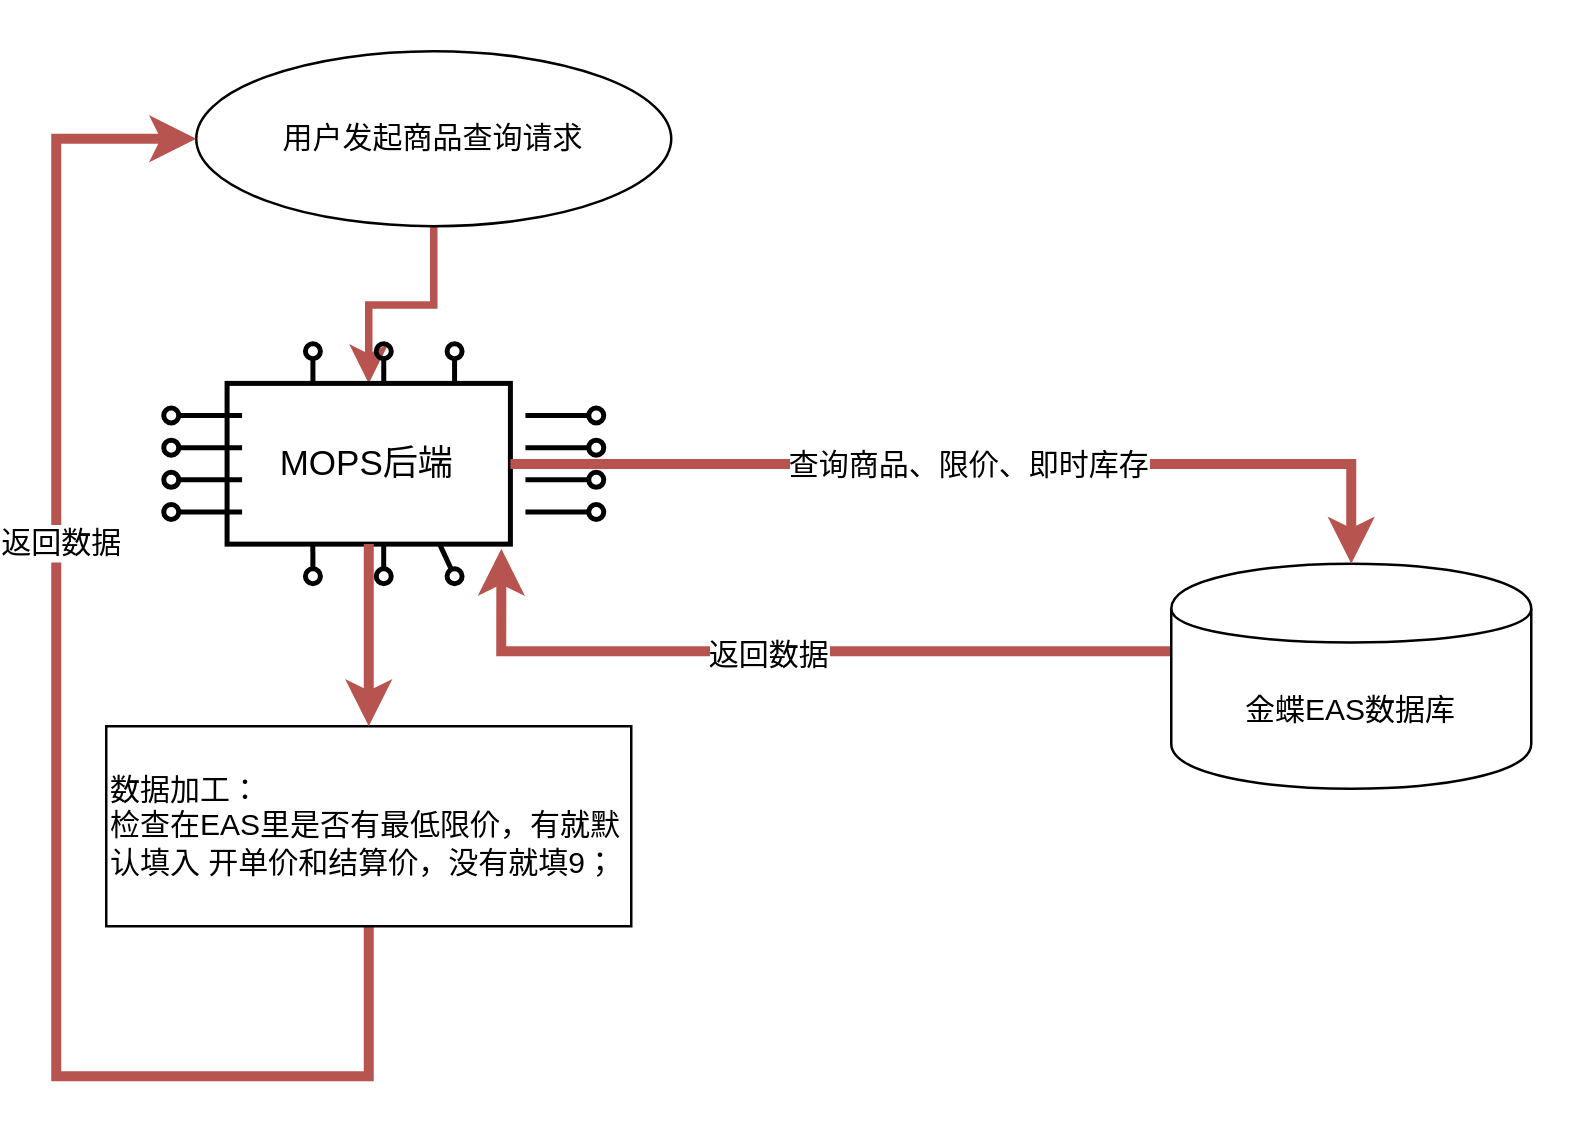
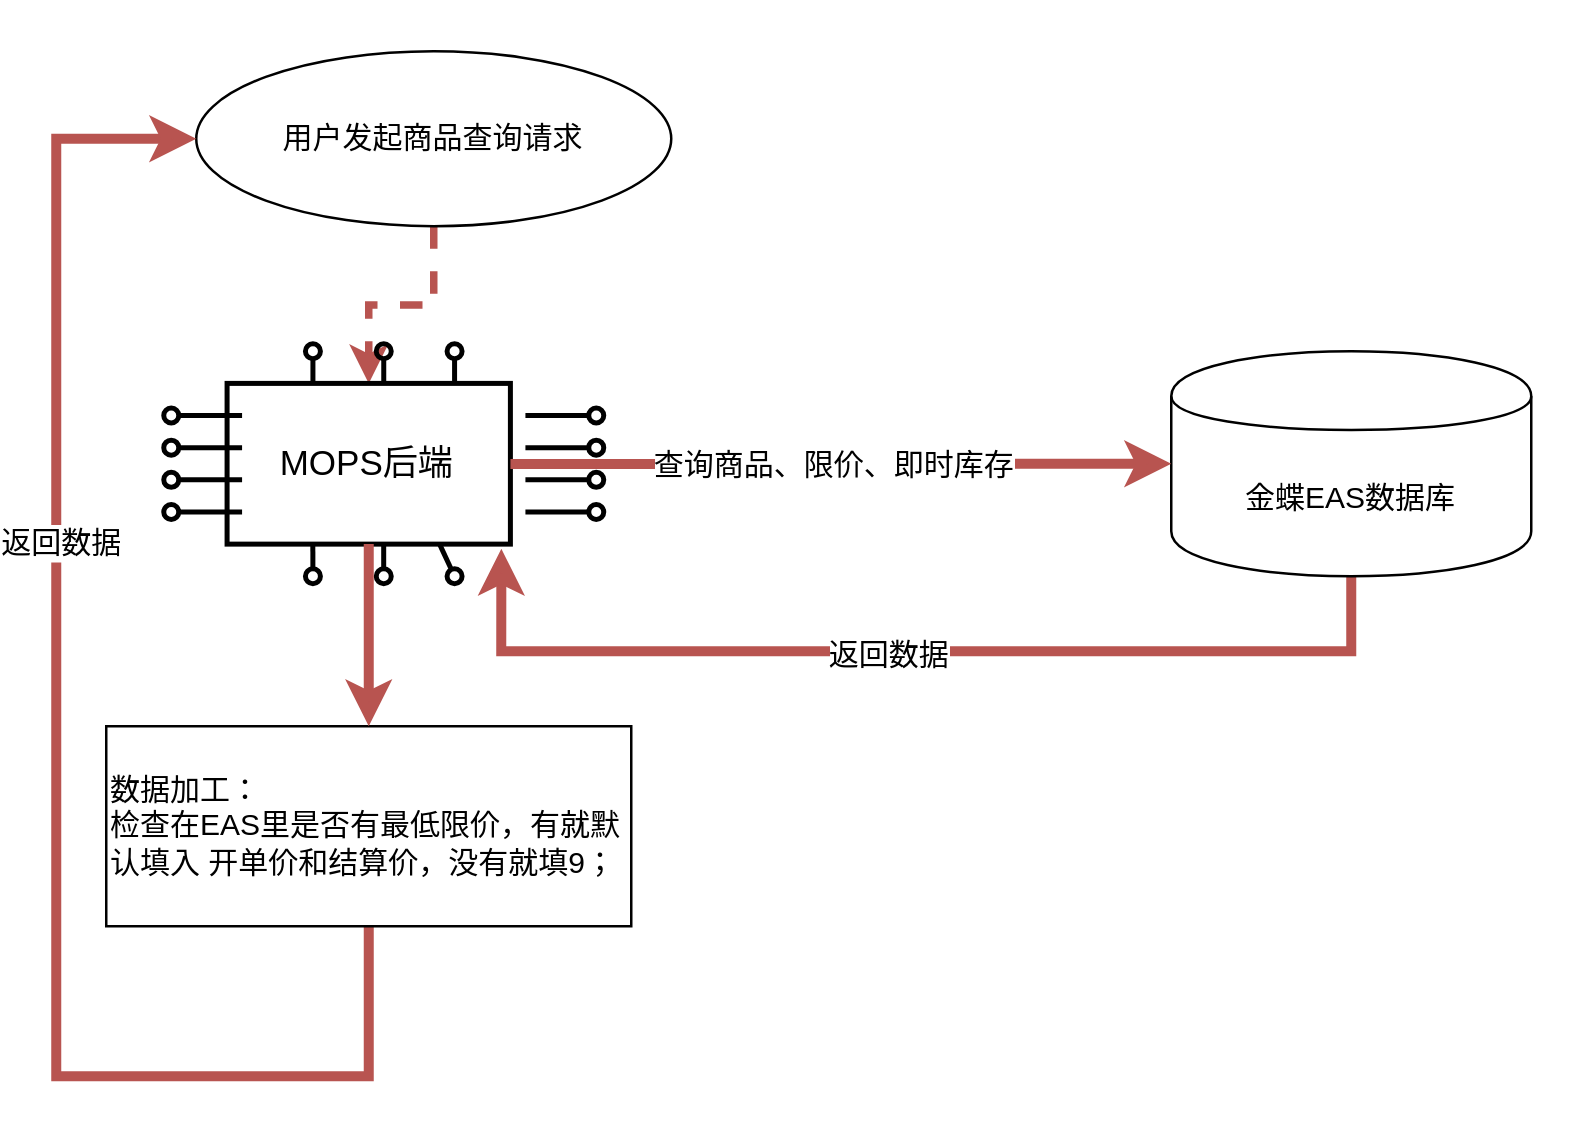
(434, 305) -> (434, 305)
(1351, 676) -> (1351, 464)
